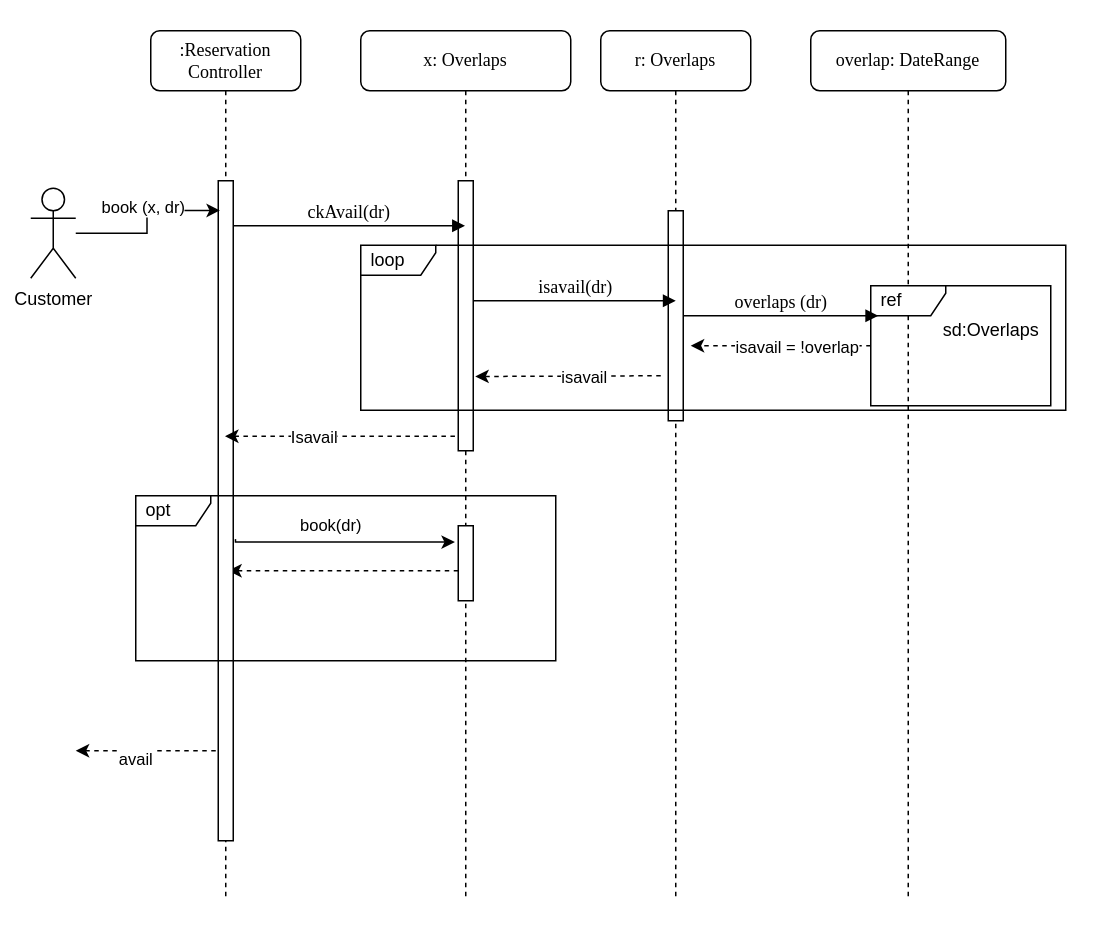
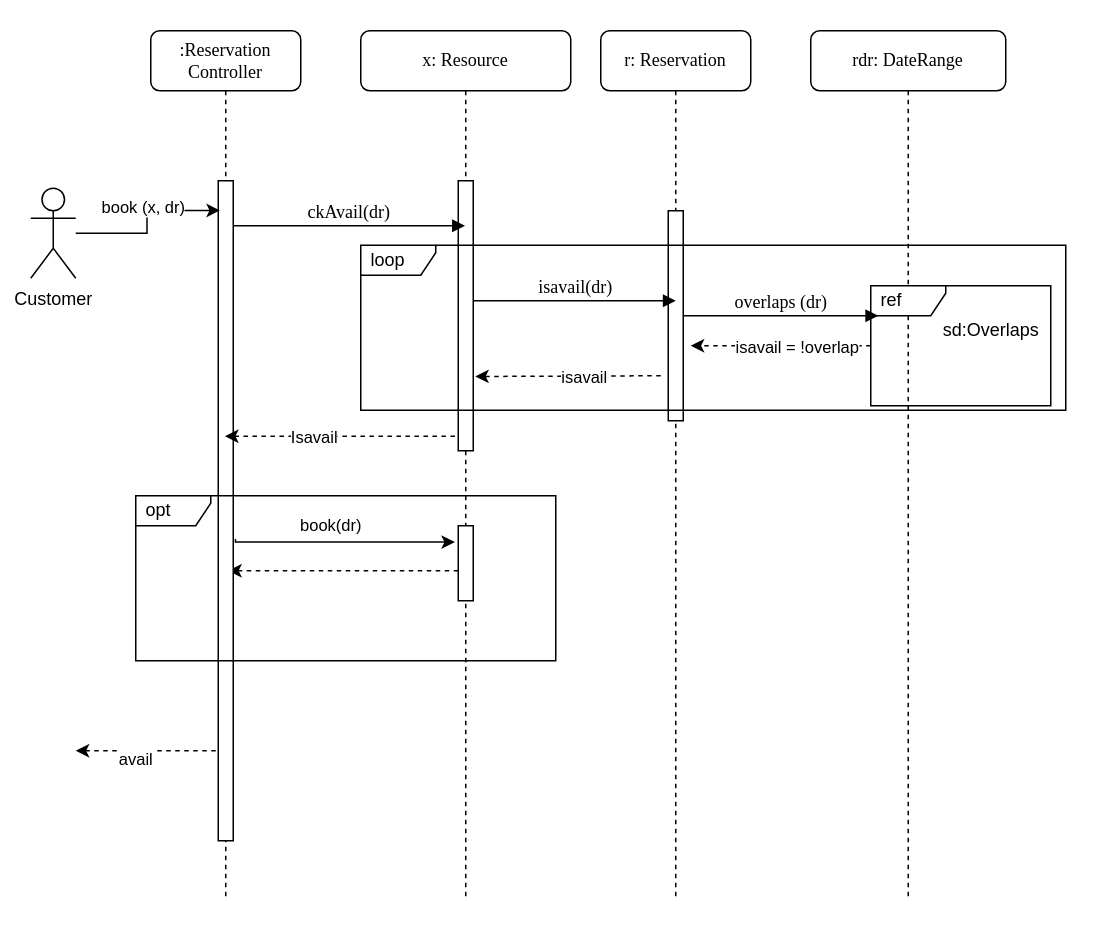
(466, 61) -> (466, 61)
(676, 61) -> (676, 61)
(908, 61) -> (908, 61)
